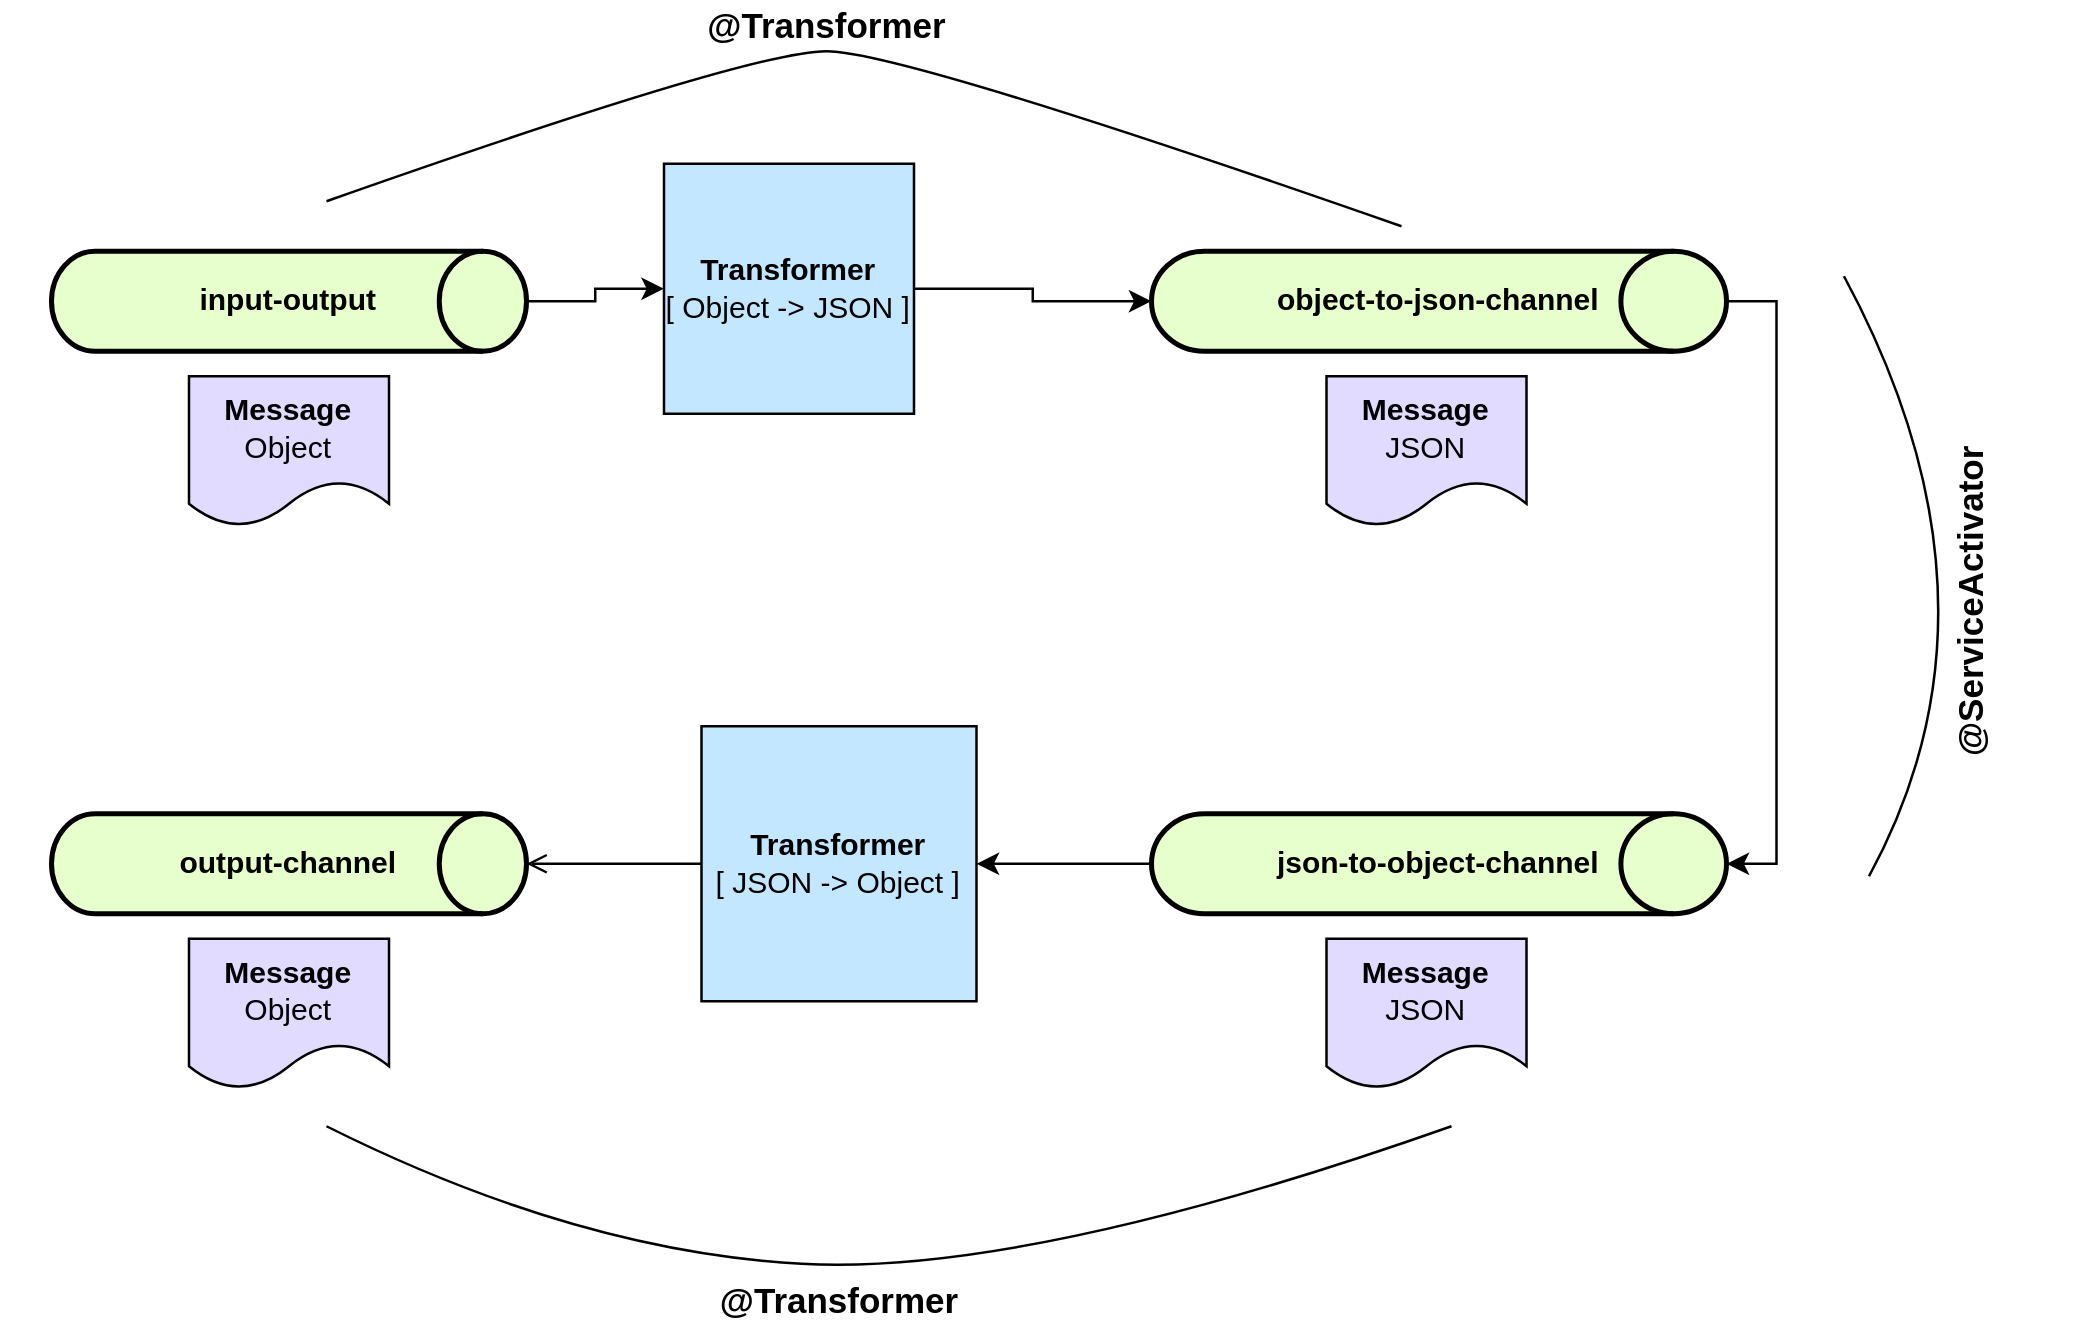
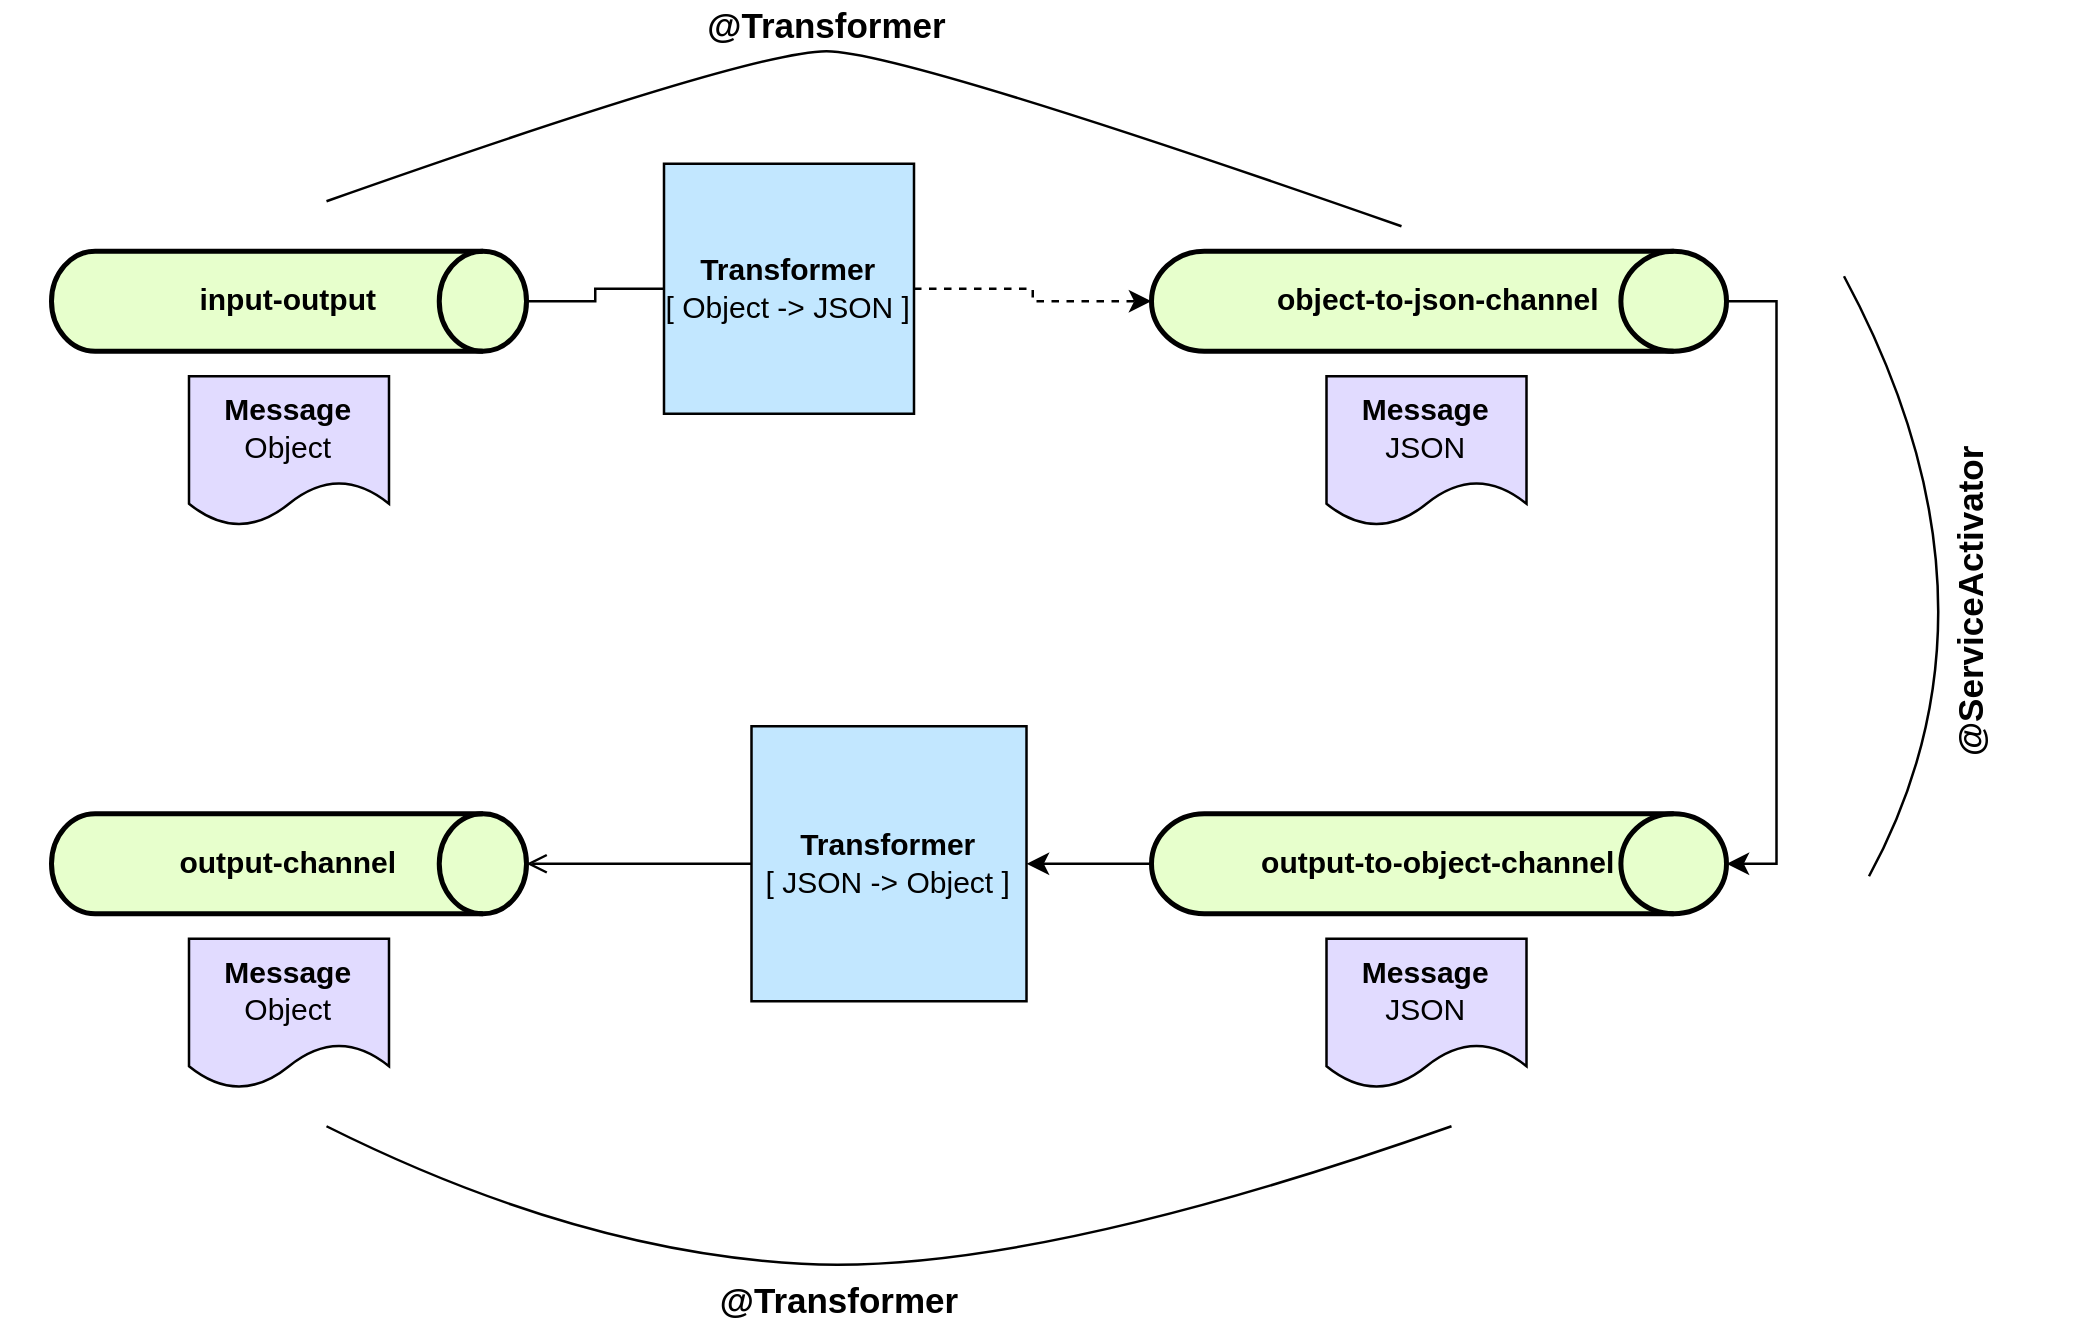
(645, 289) -> (652, 289)
(1029, 289) -> (1029, 289)
(839, 864) -> (889, 864)
(1439, 864) -> (1439, 864)
